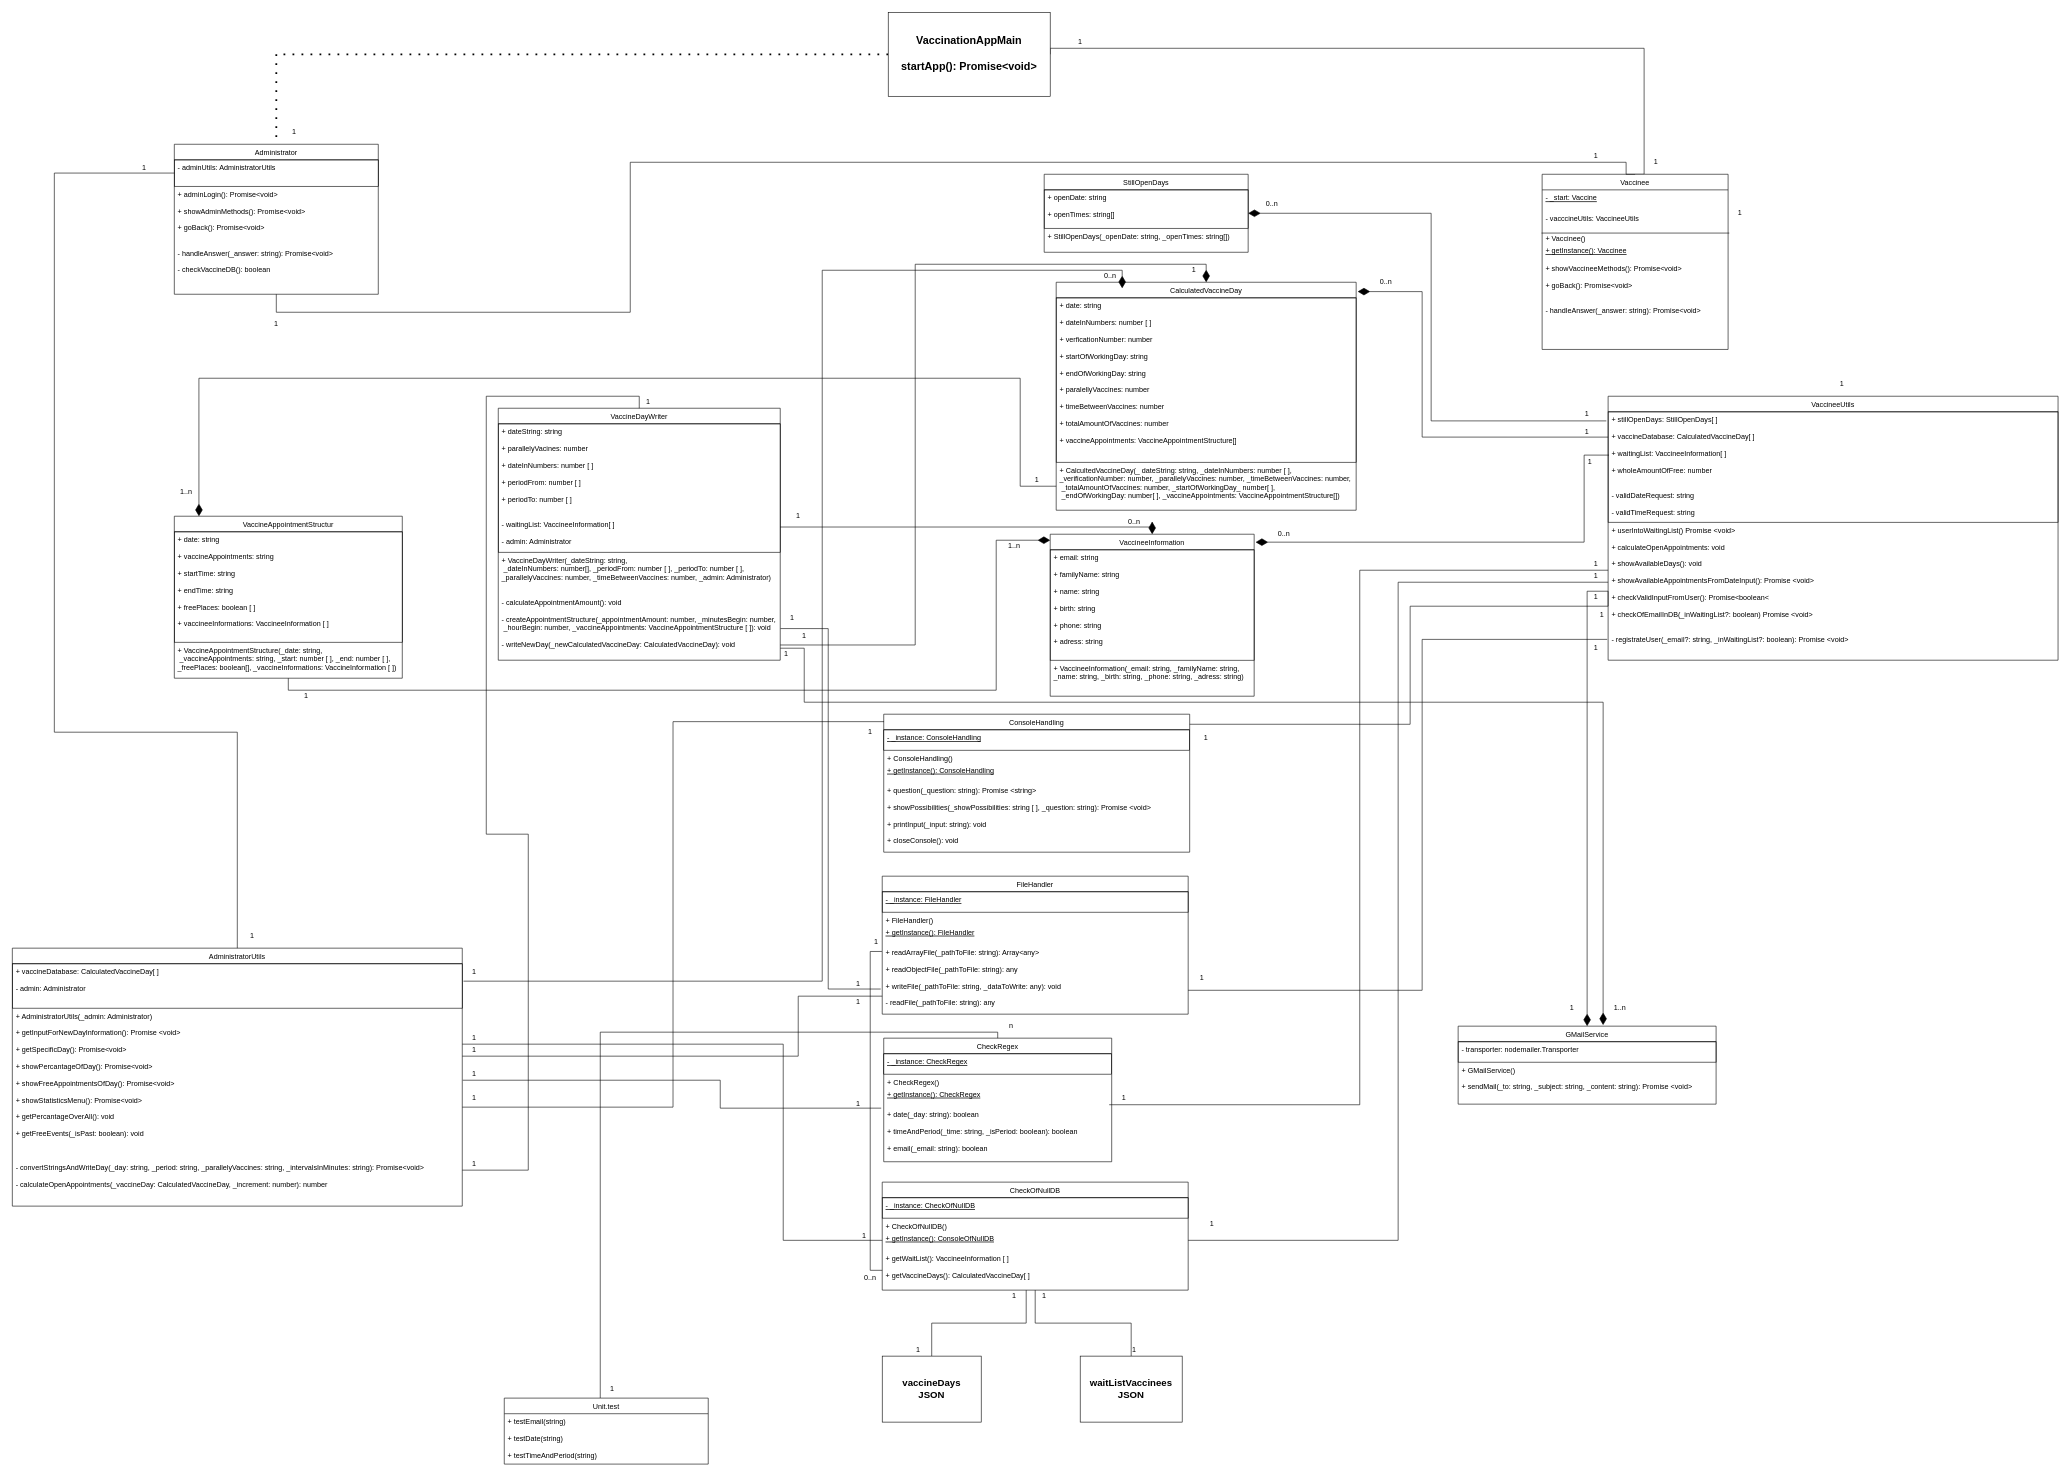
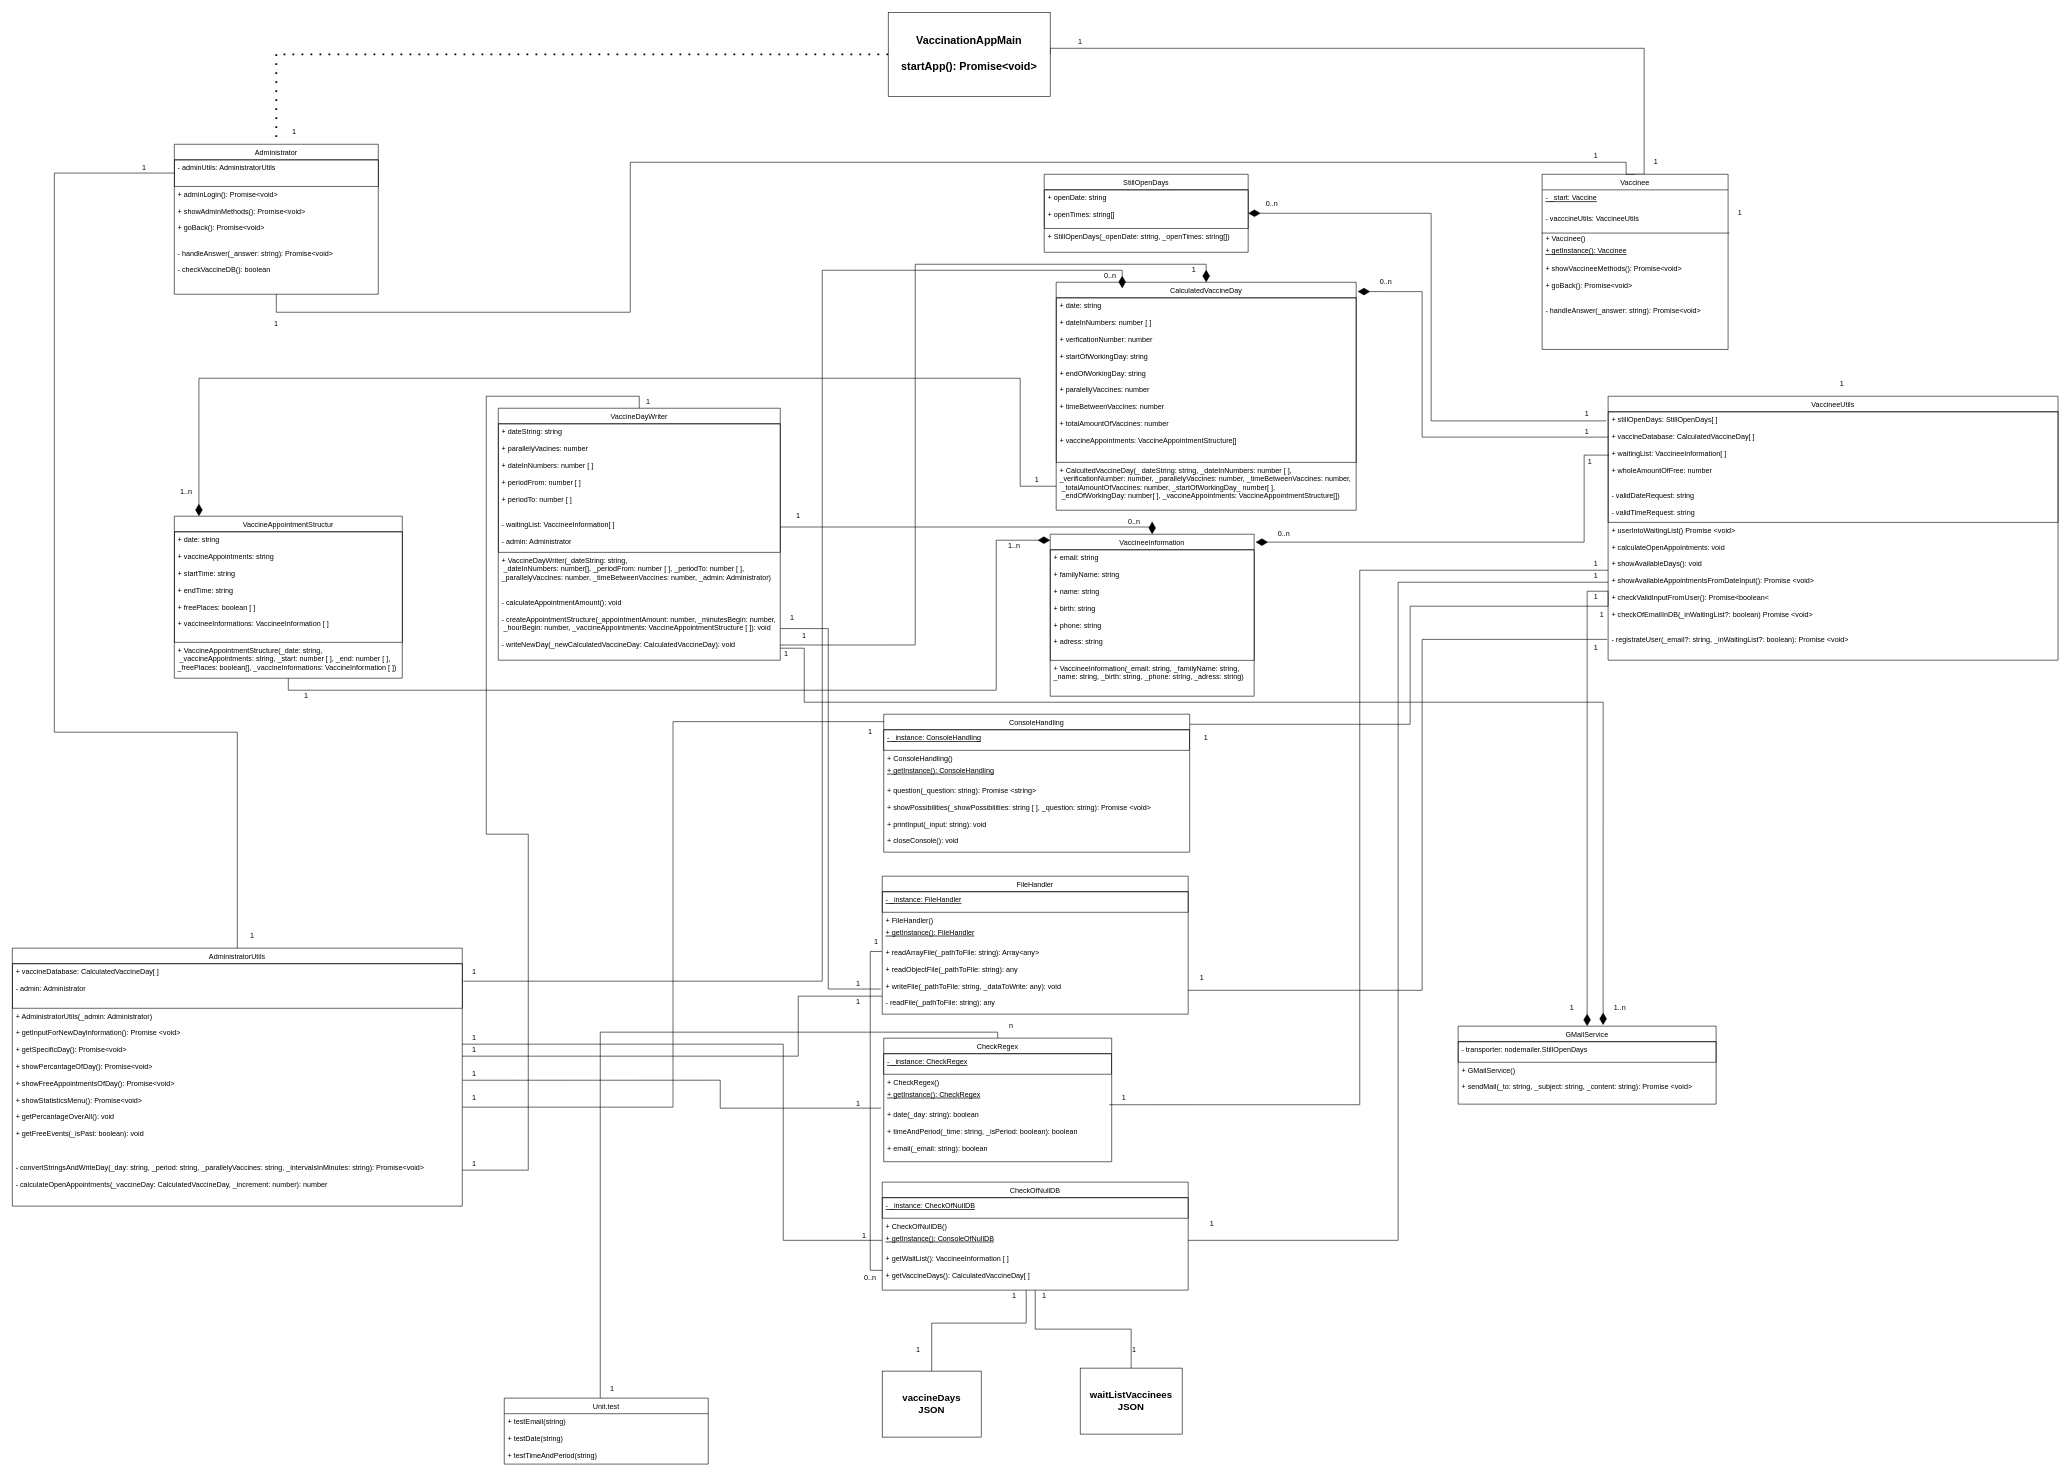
(1531, 1050) -> (1532, 1050)
(932, 1389) -> (932, 1404)
(1131, 1389) -> (1131, 1401)
